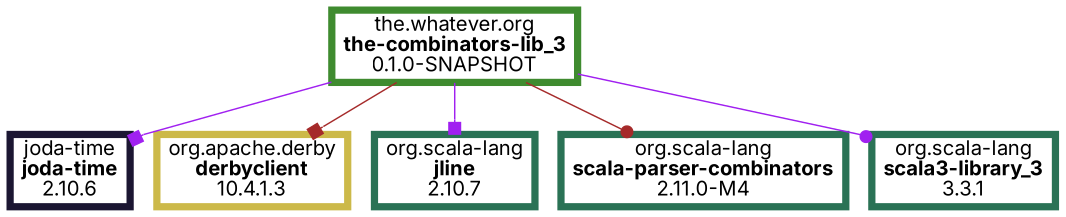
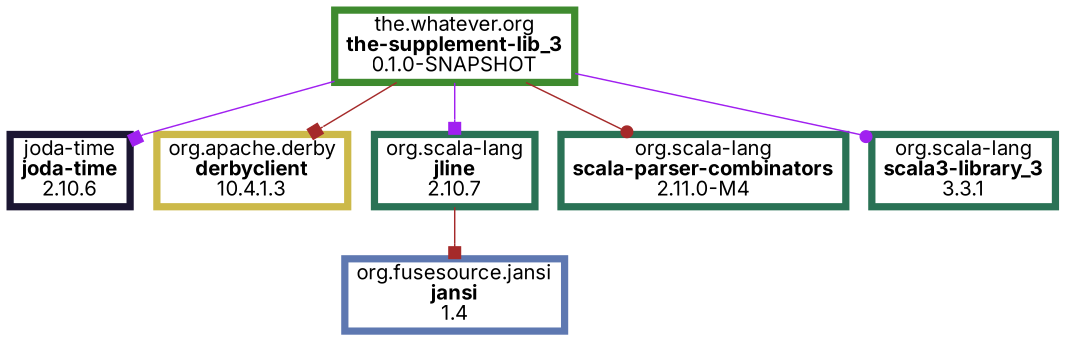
(455, 45) -> (455, 45)
none -> (455, 295)
